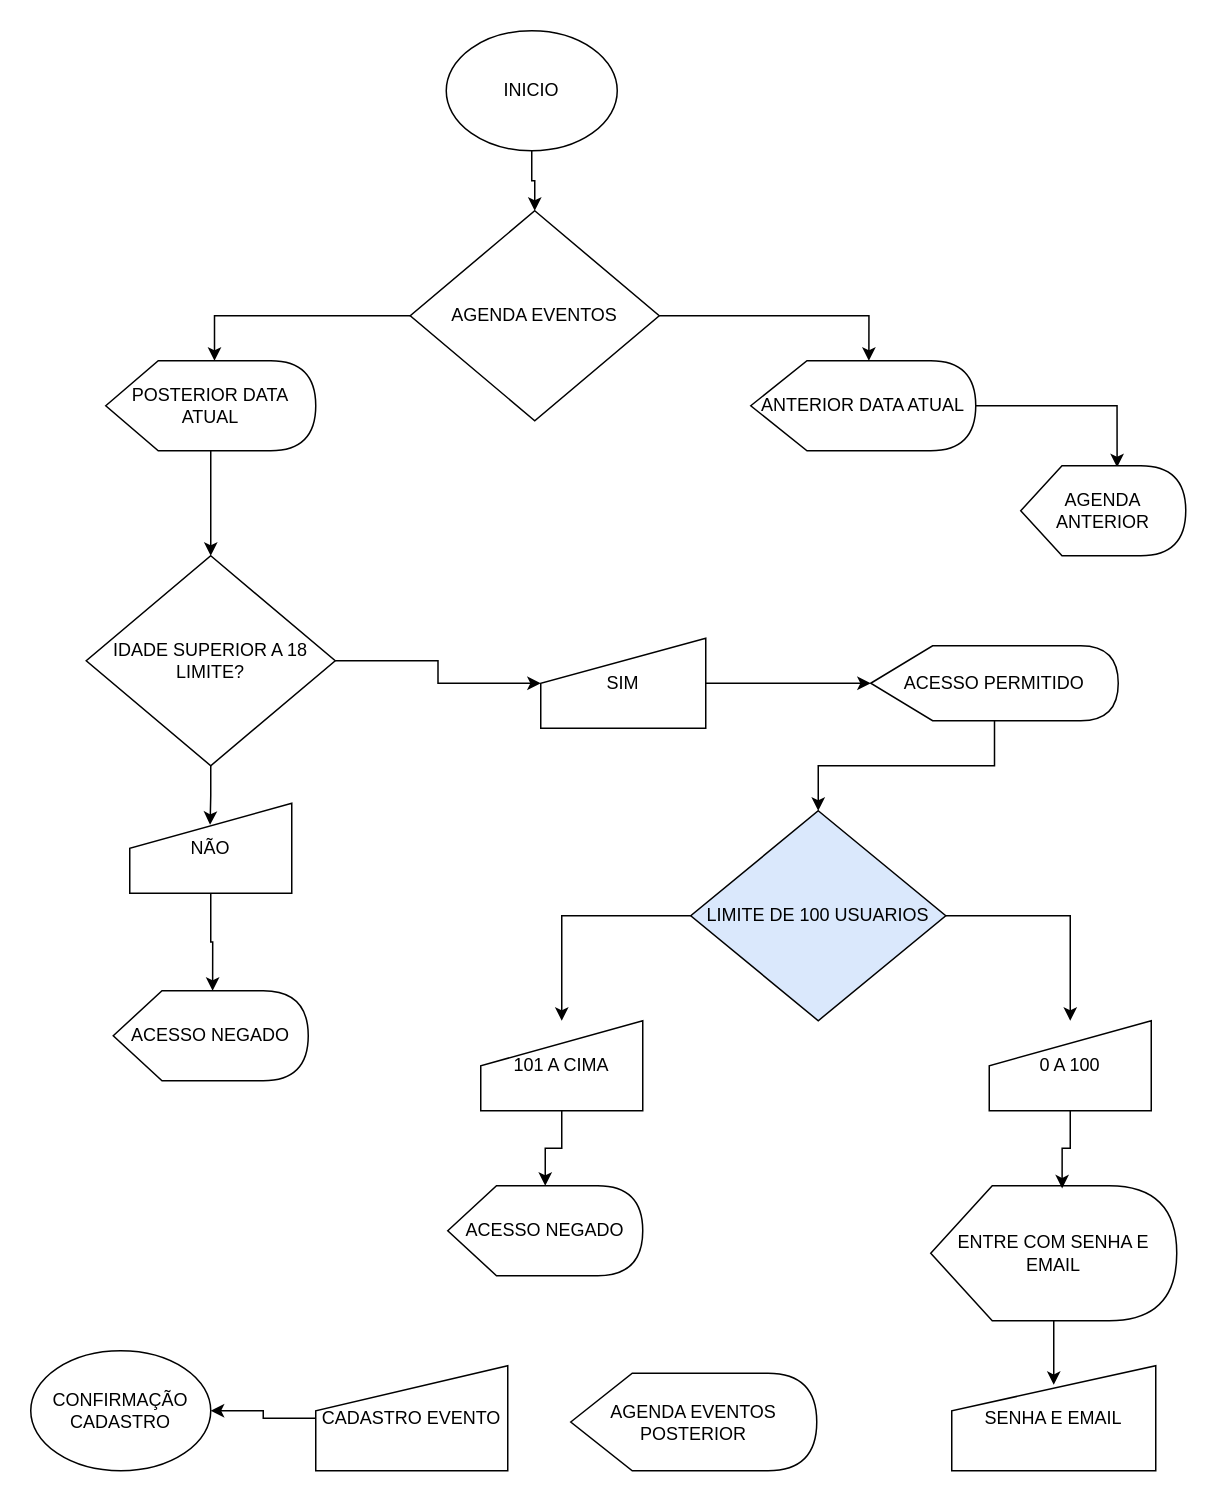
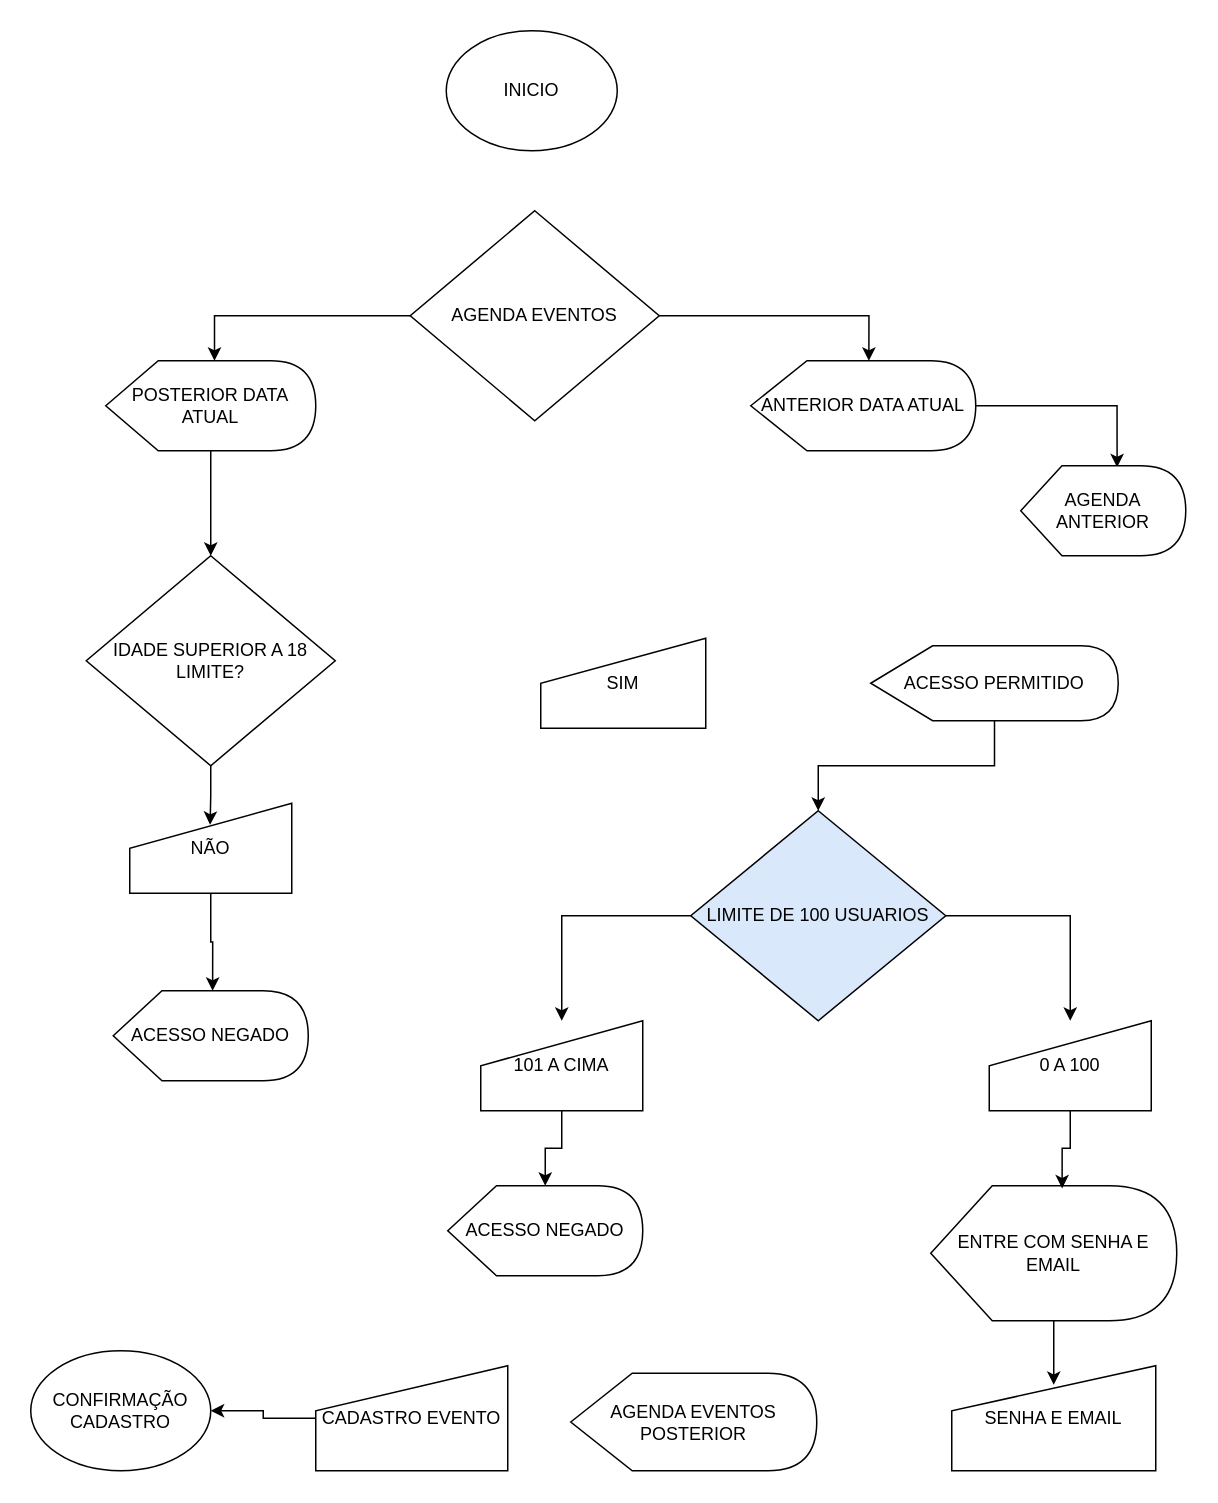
(532, 177) -> none
(438, 667) -> none
(783, 683) -> none
